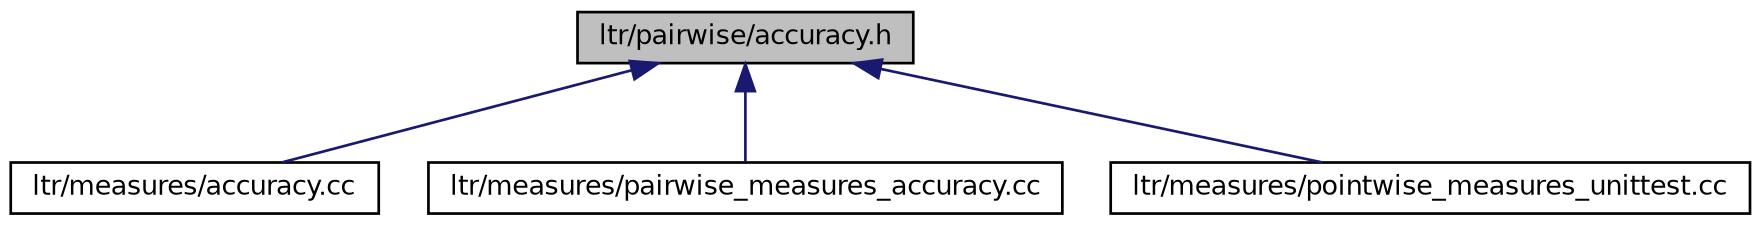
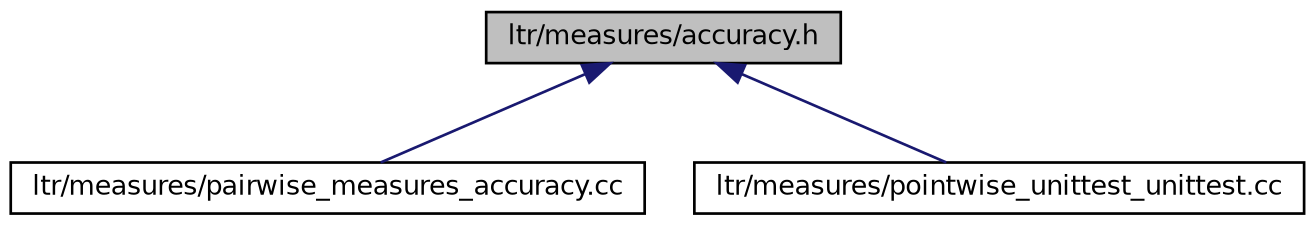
(745, 38) -> (663, 38)
(195, 188) -> none
(1430, 188) -> (999, 188)
